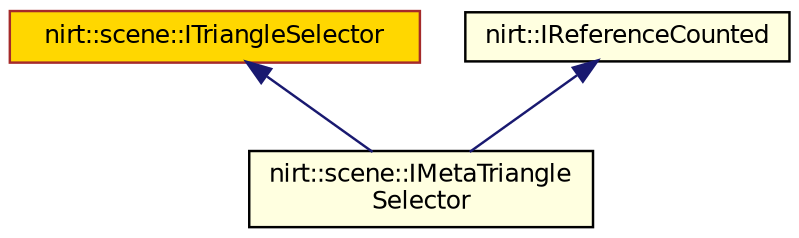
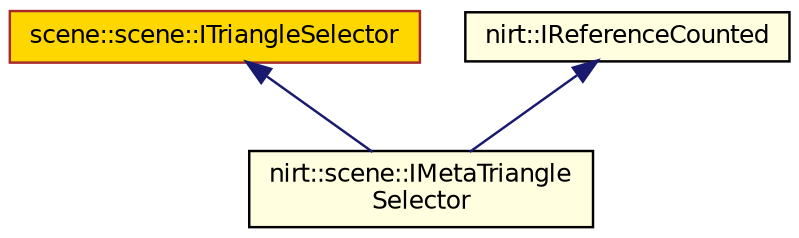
(215, 37) -> (215, 37)
